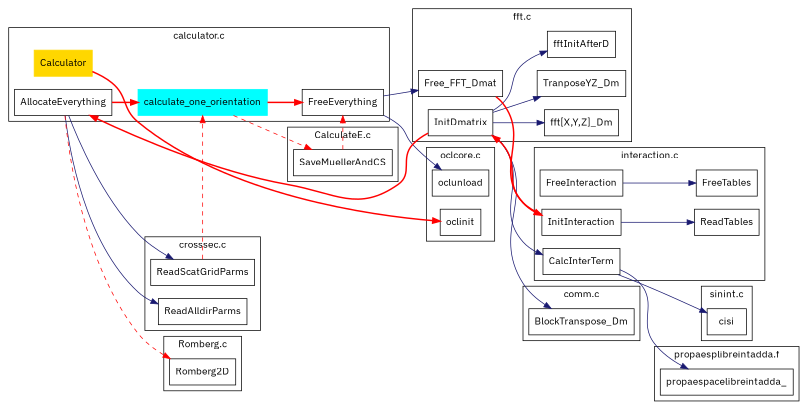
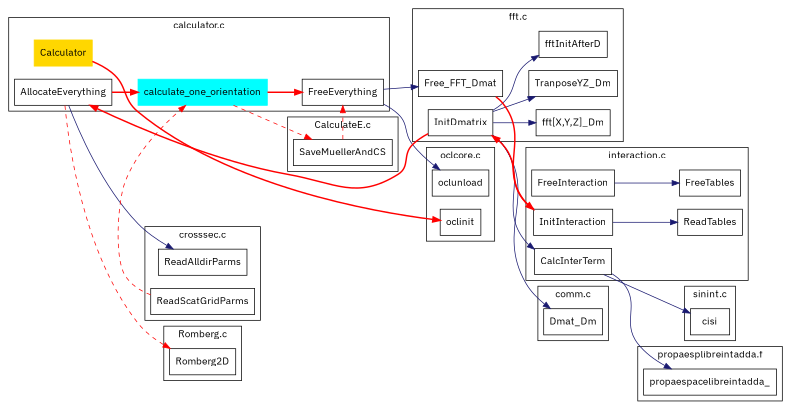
(107, 194) -> none
(581, 322) -> (573, 322)
